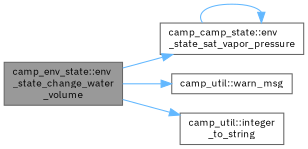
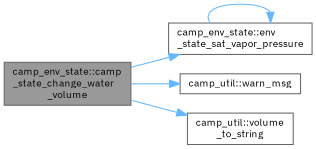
(232, 39) -> (240, 39)
(63, 84) -> (68, 84)
(232, 129) -> (240, 129)
